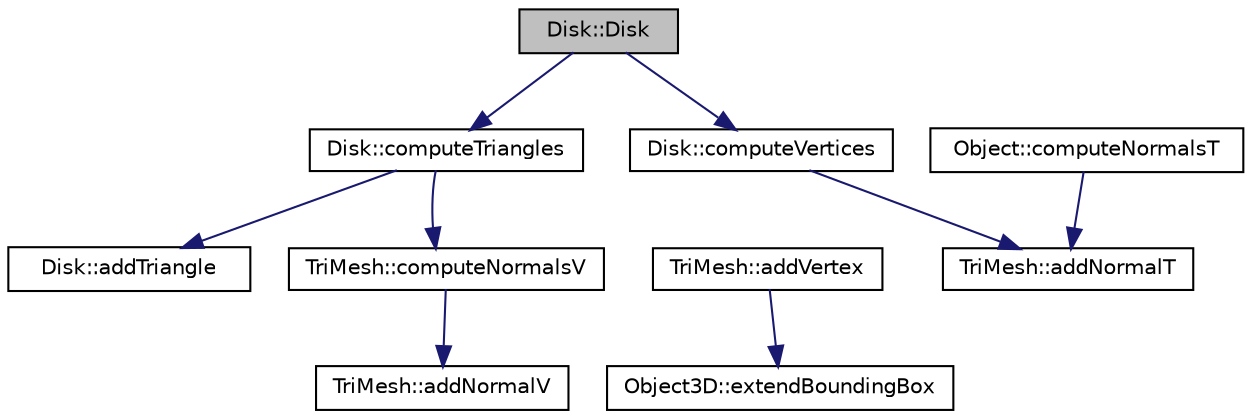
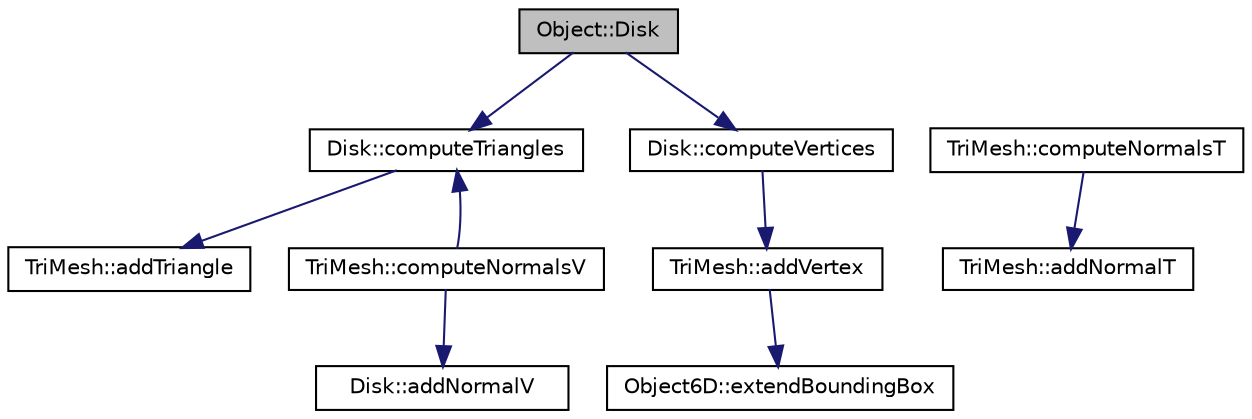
(599, 31) -> (599, 31)
(1087, 150) -> (1087, 150)
(433, 199) -> (460, 220)
(905, 206) -> (764, 199)
(129, 269) -> (129, 269)
(442, 388) -> (442, 388)
(780, 388) -> (780, 388)
